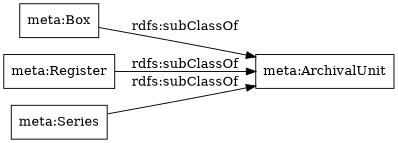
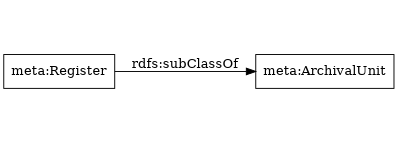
(59, 21) -> none
(59, 122) -> none
